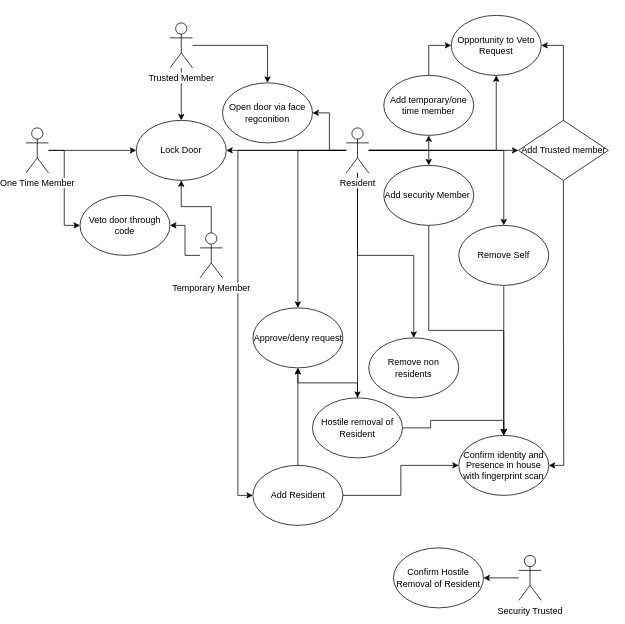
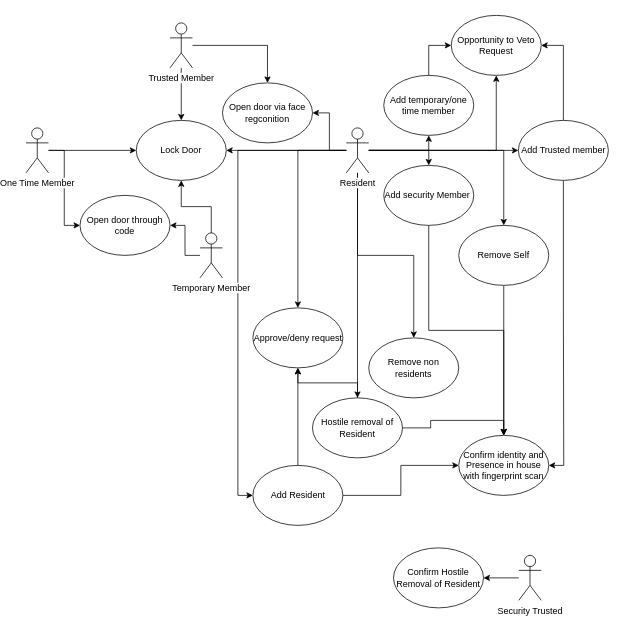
(563, 150) -> (563, 150)
(125, 225) -> (125, 225)
